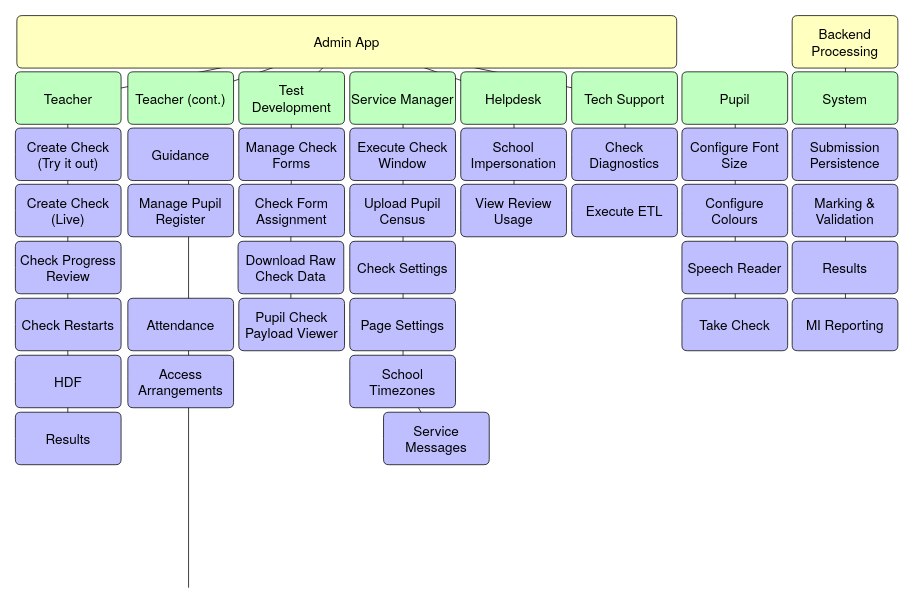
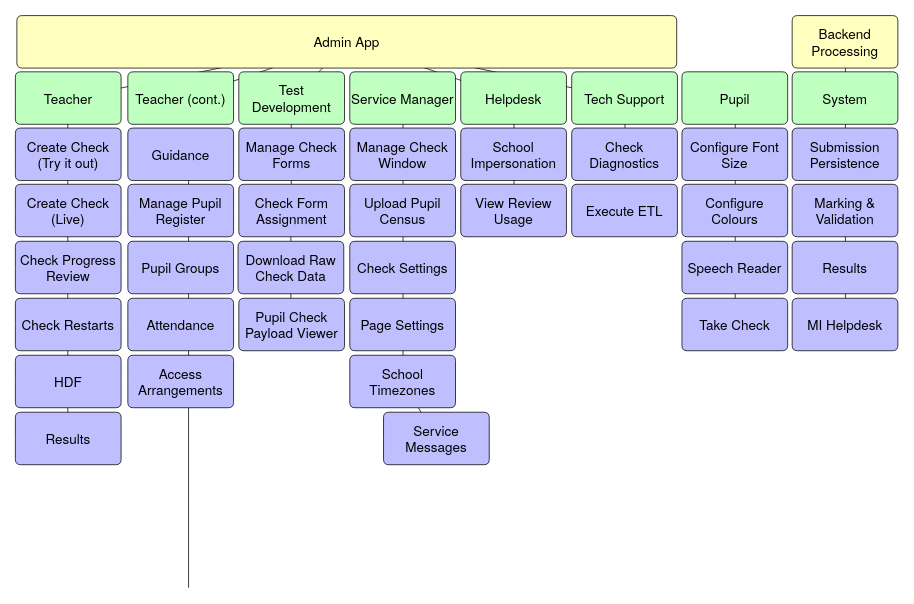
(403, 154) -> (403, 154)
none -> (181, 267)
(845, 324) -> (845, 324)
